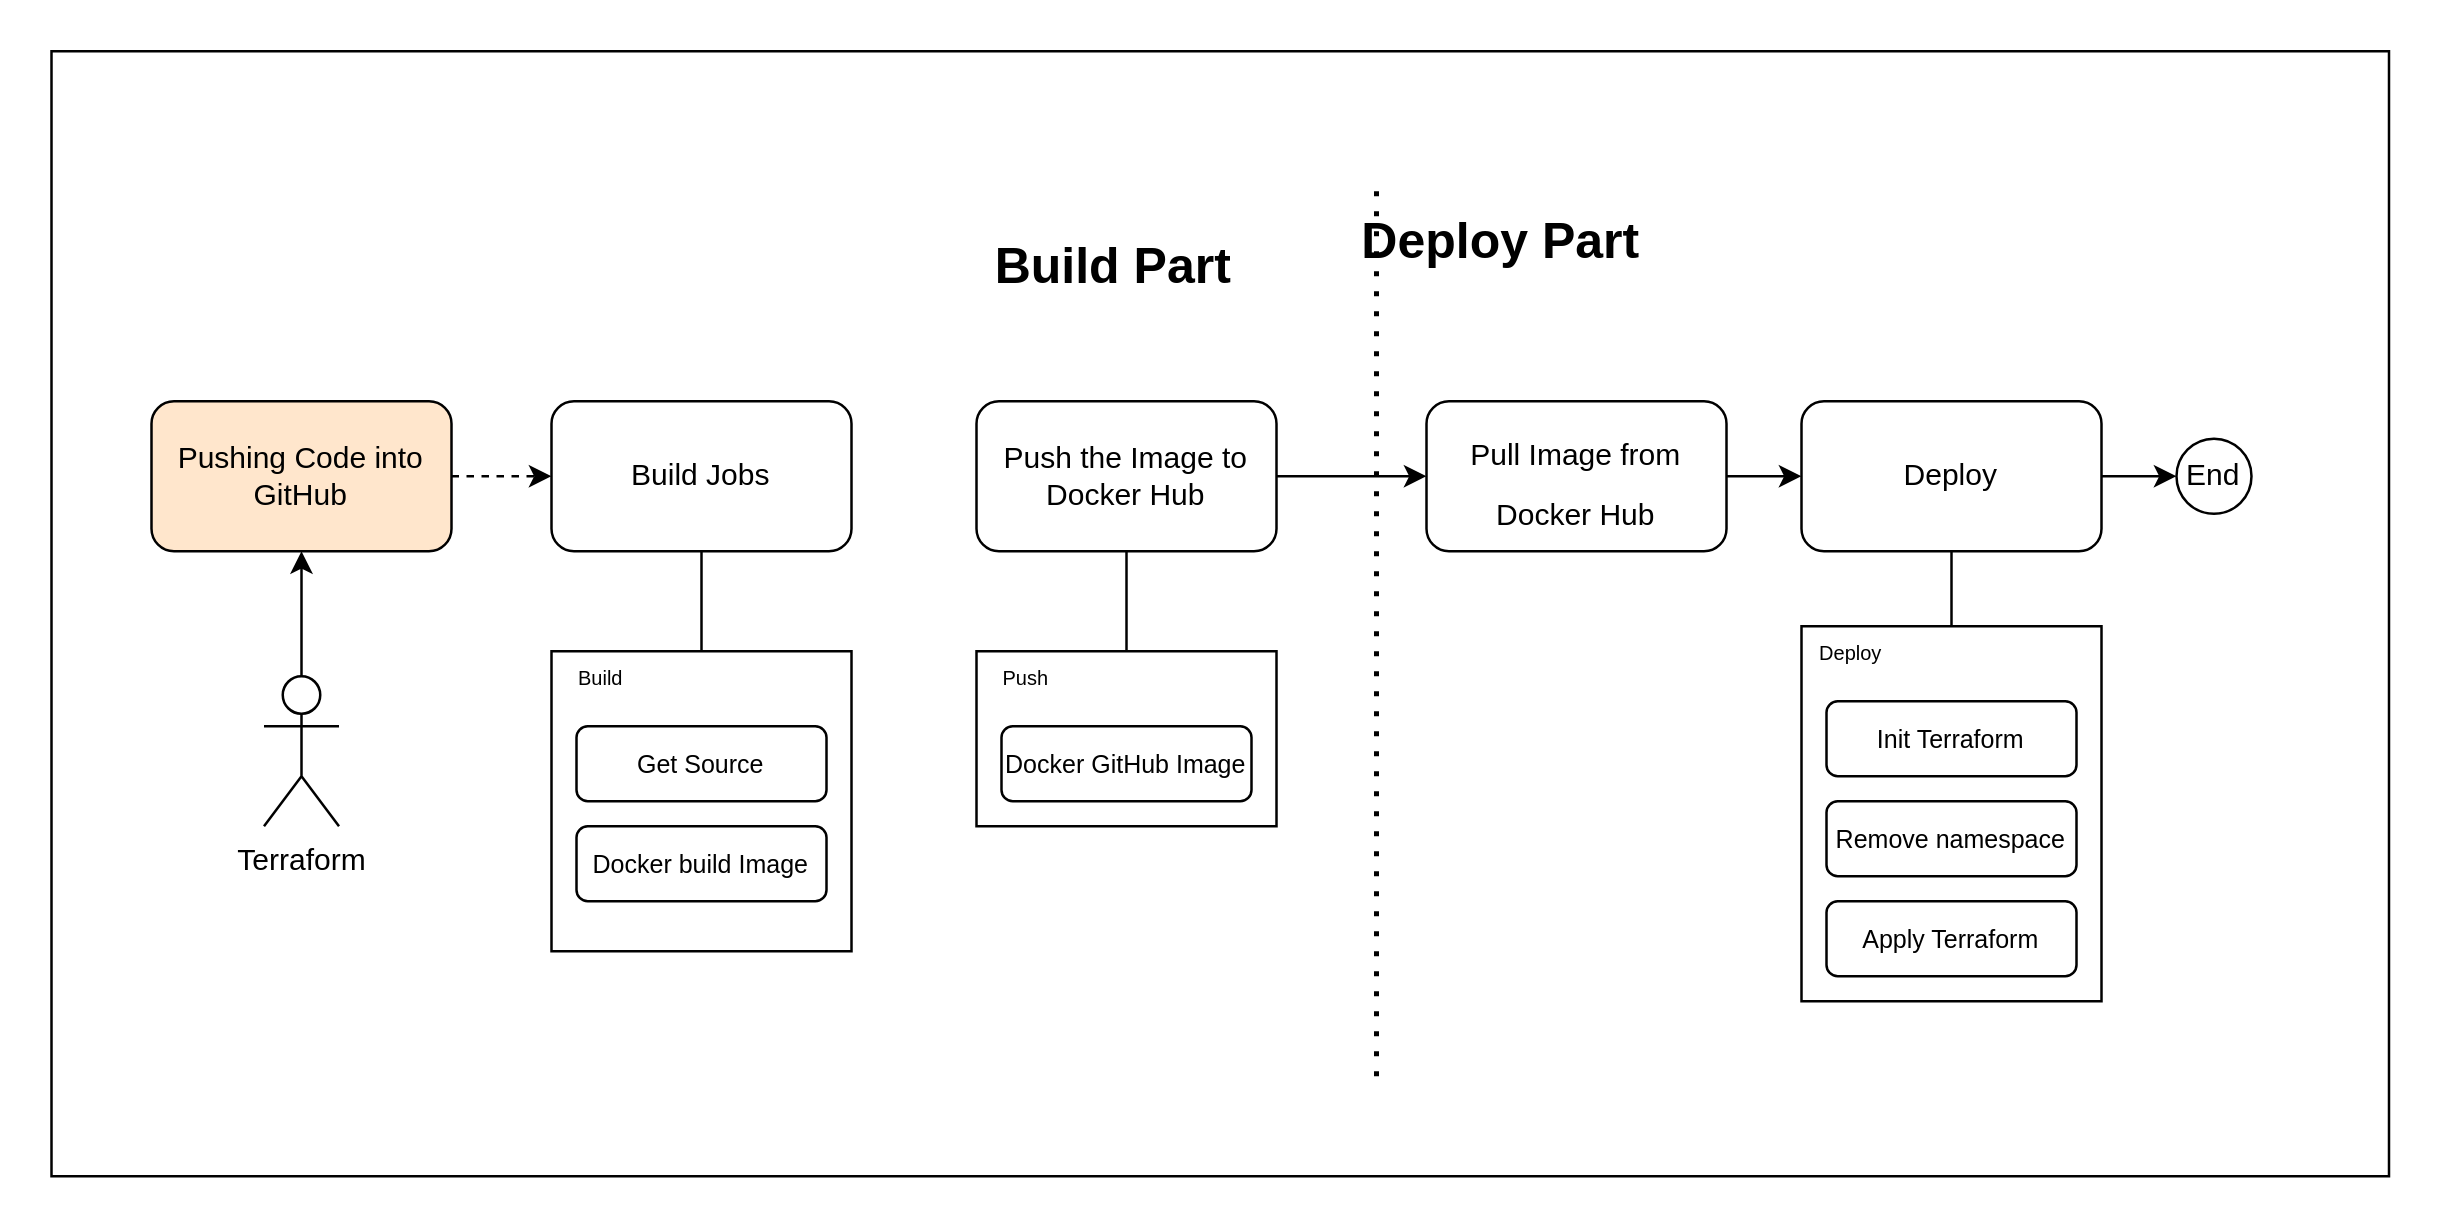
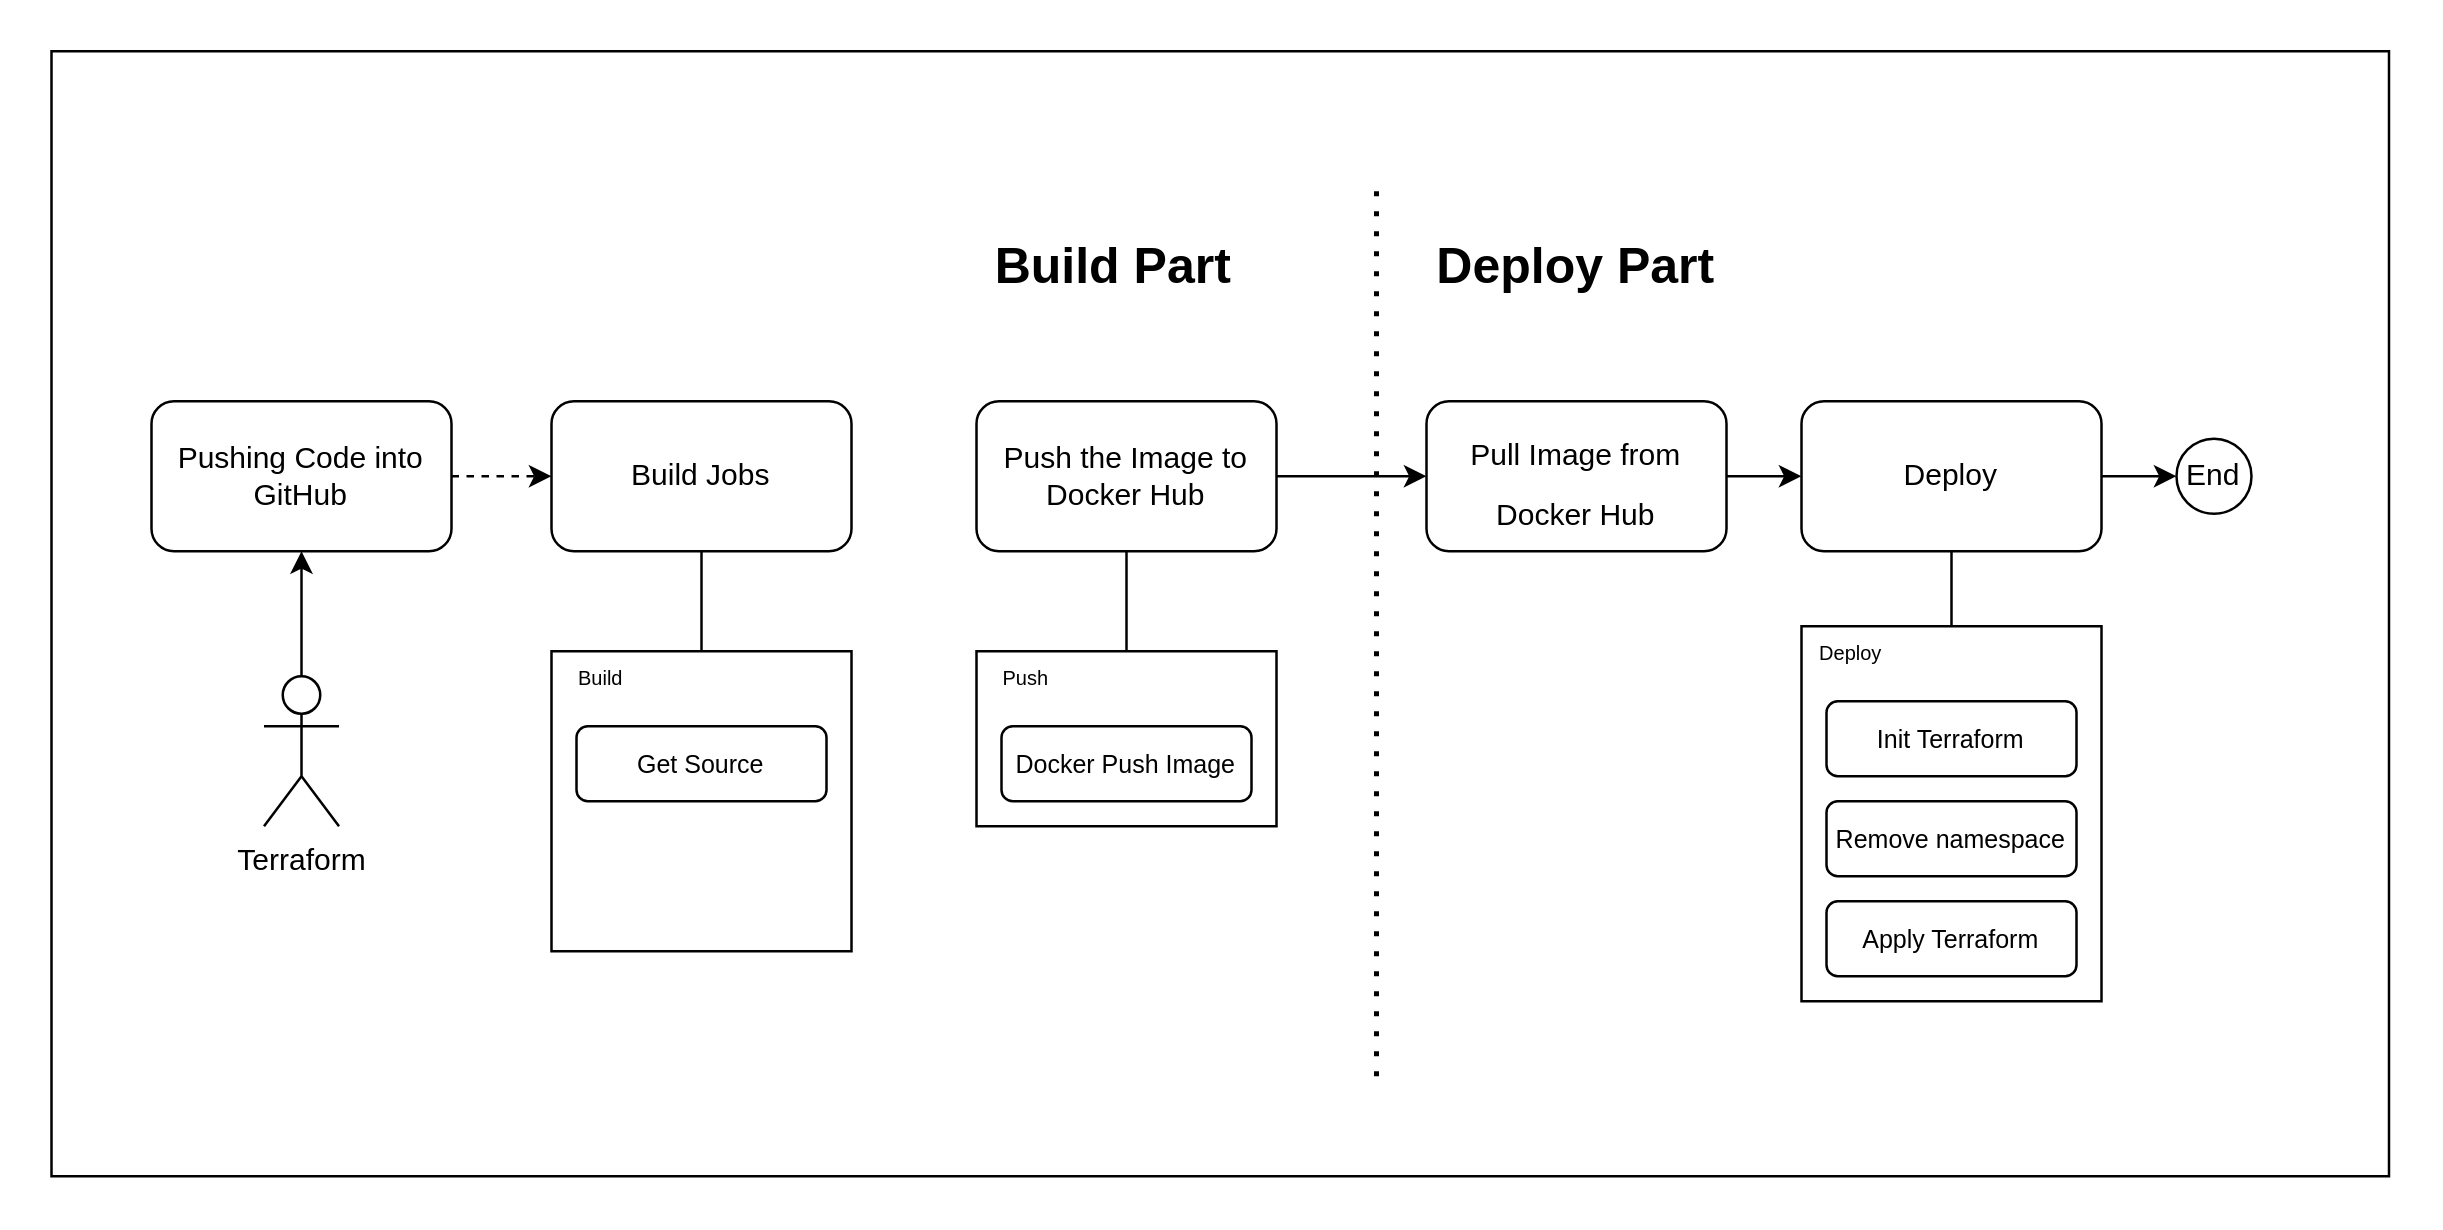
(1501, 239) -> (1576, 264)
(301, 476) -> (301, 476)
(1126, 764) -> (1126, 764)
(701, 864) -> none
